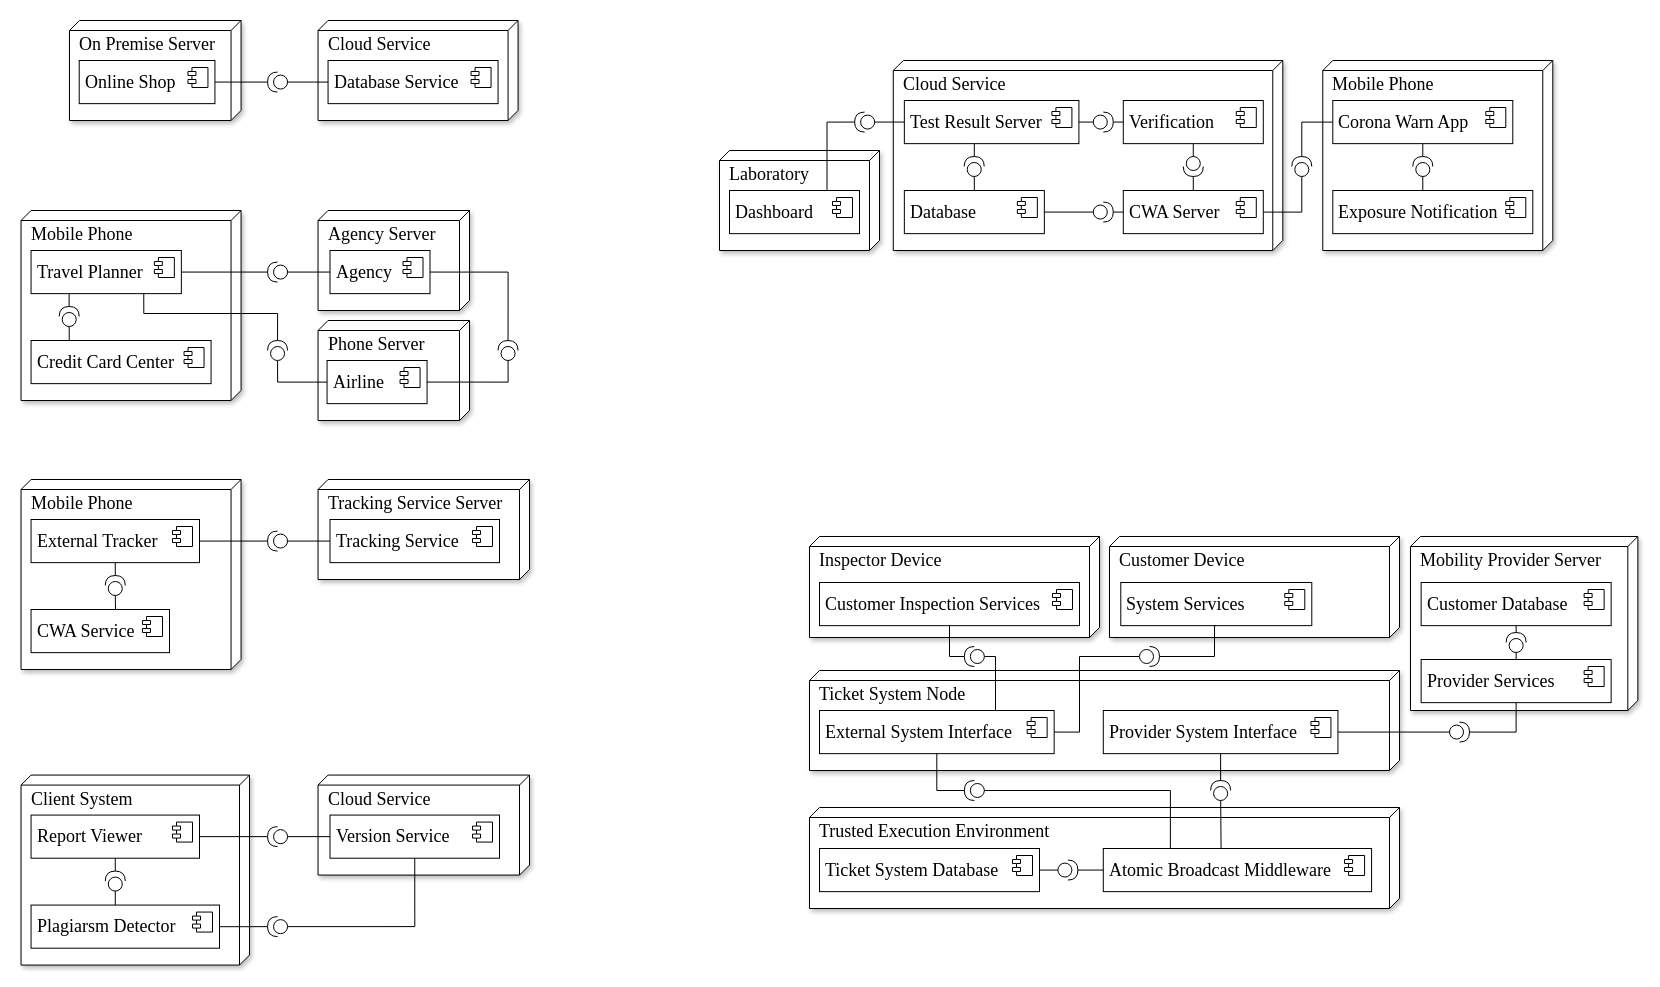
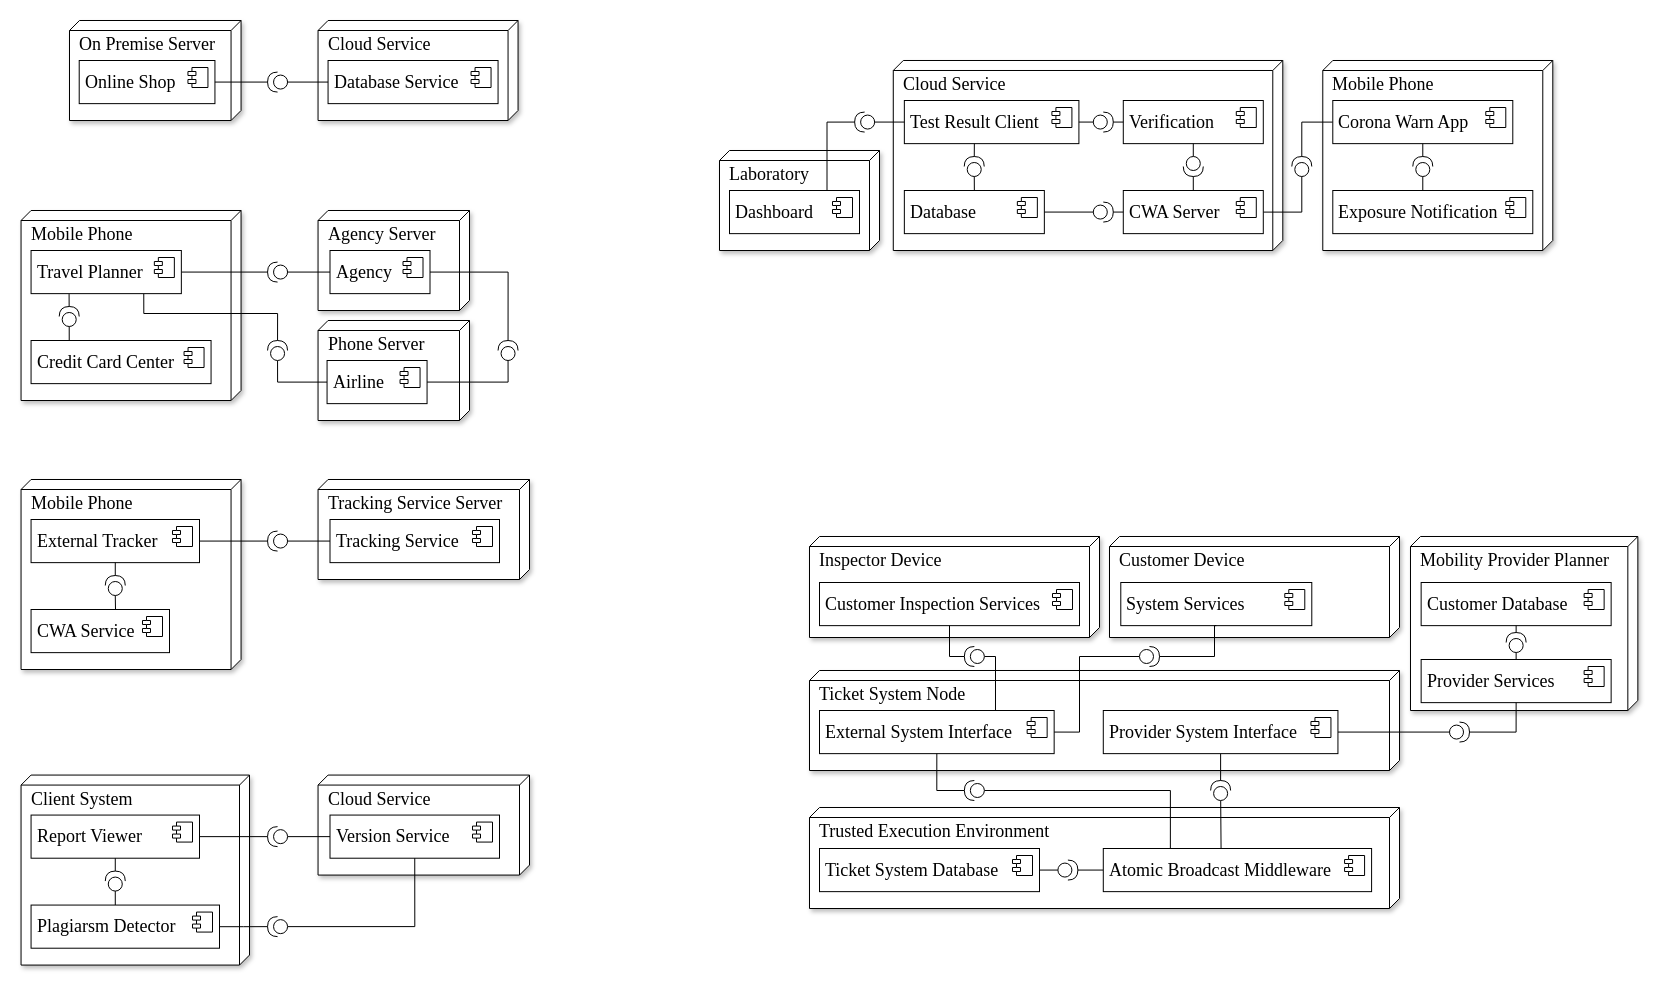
(994, 123) -> (990, 123)
(1527, 561) -> (1530, 561)
